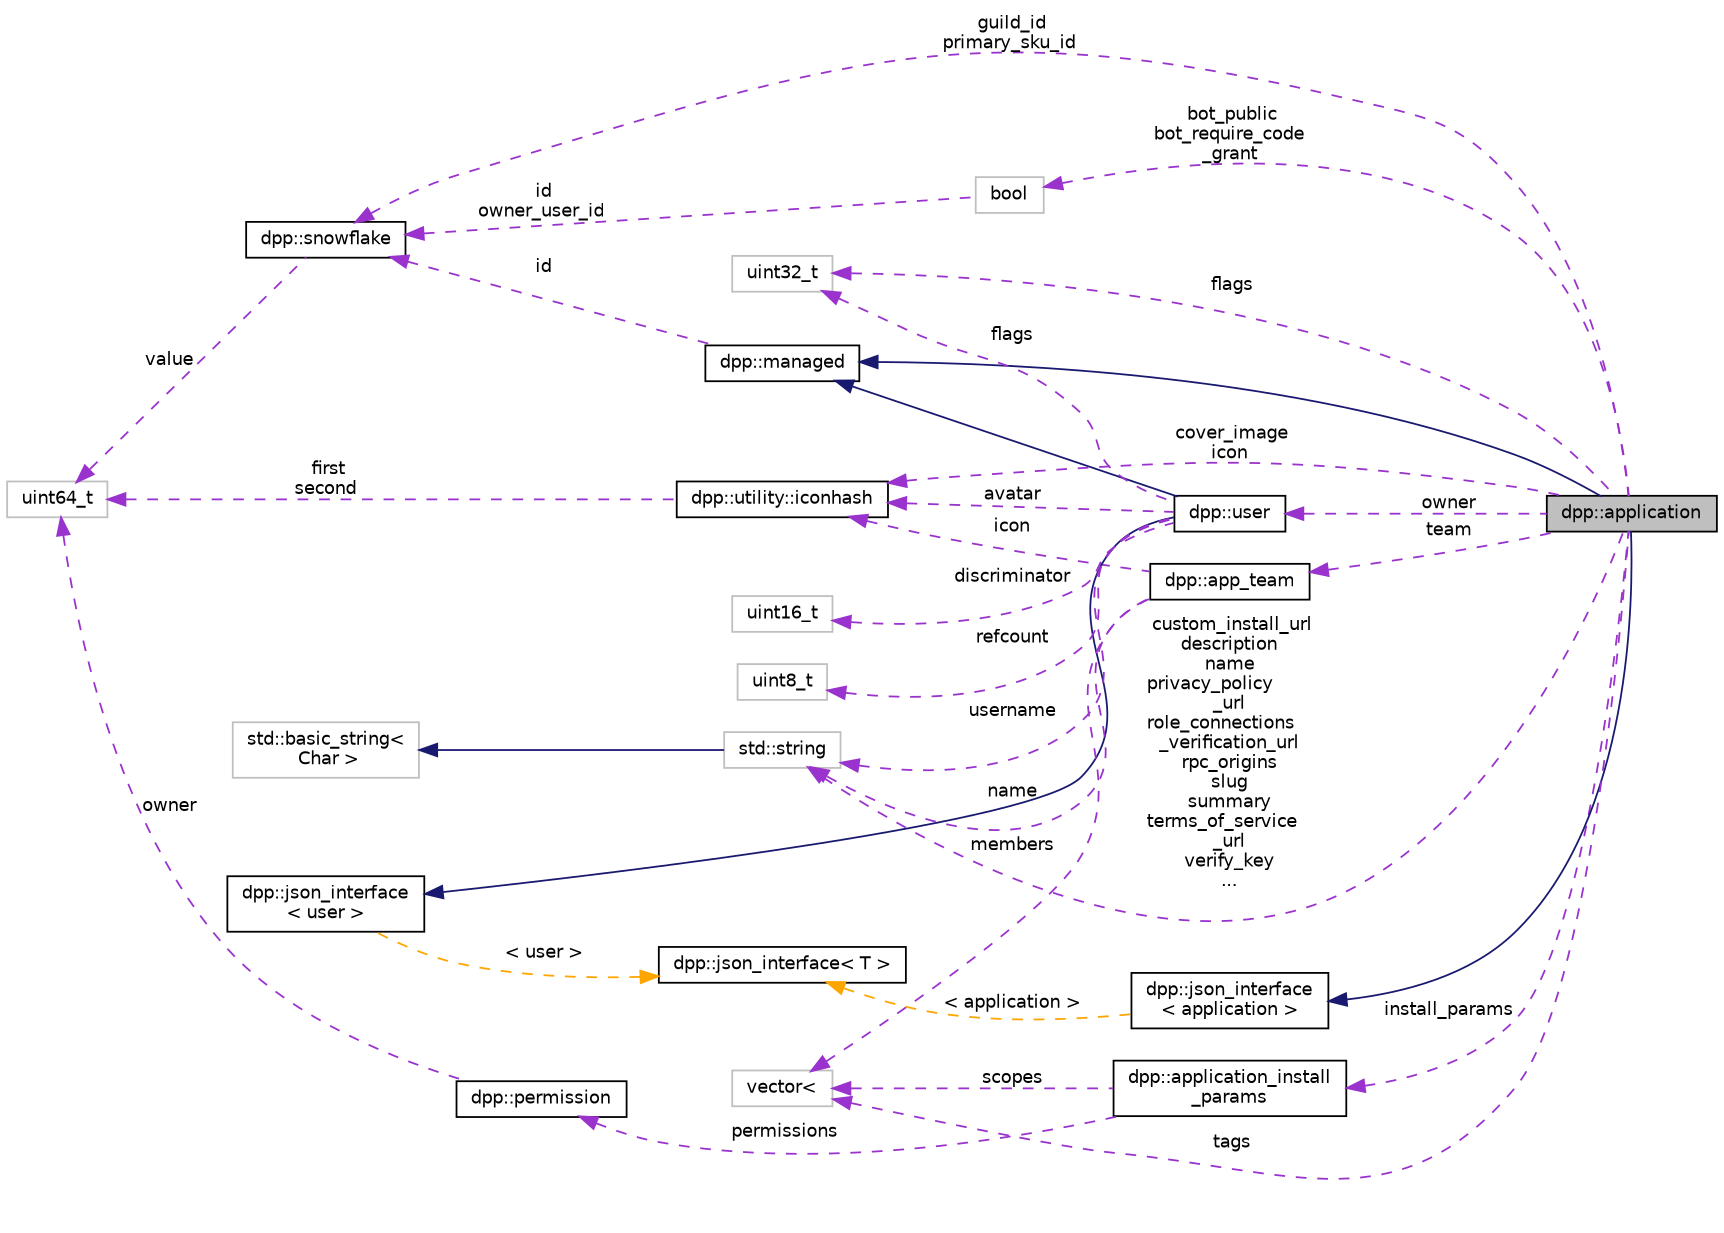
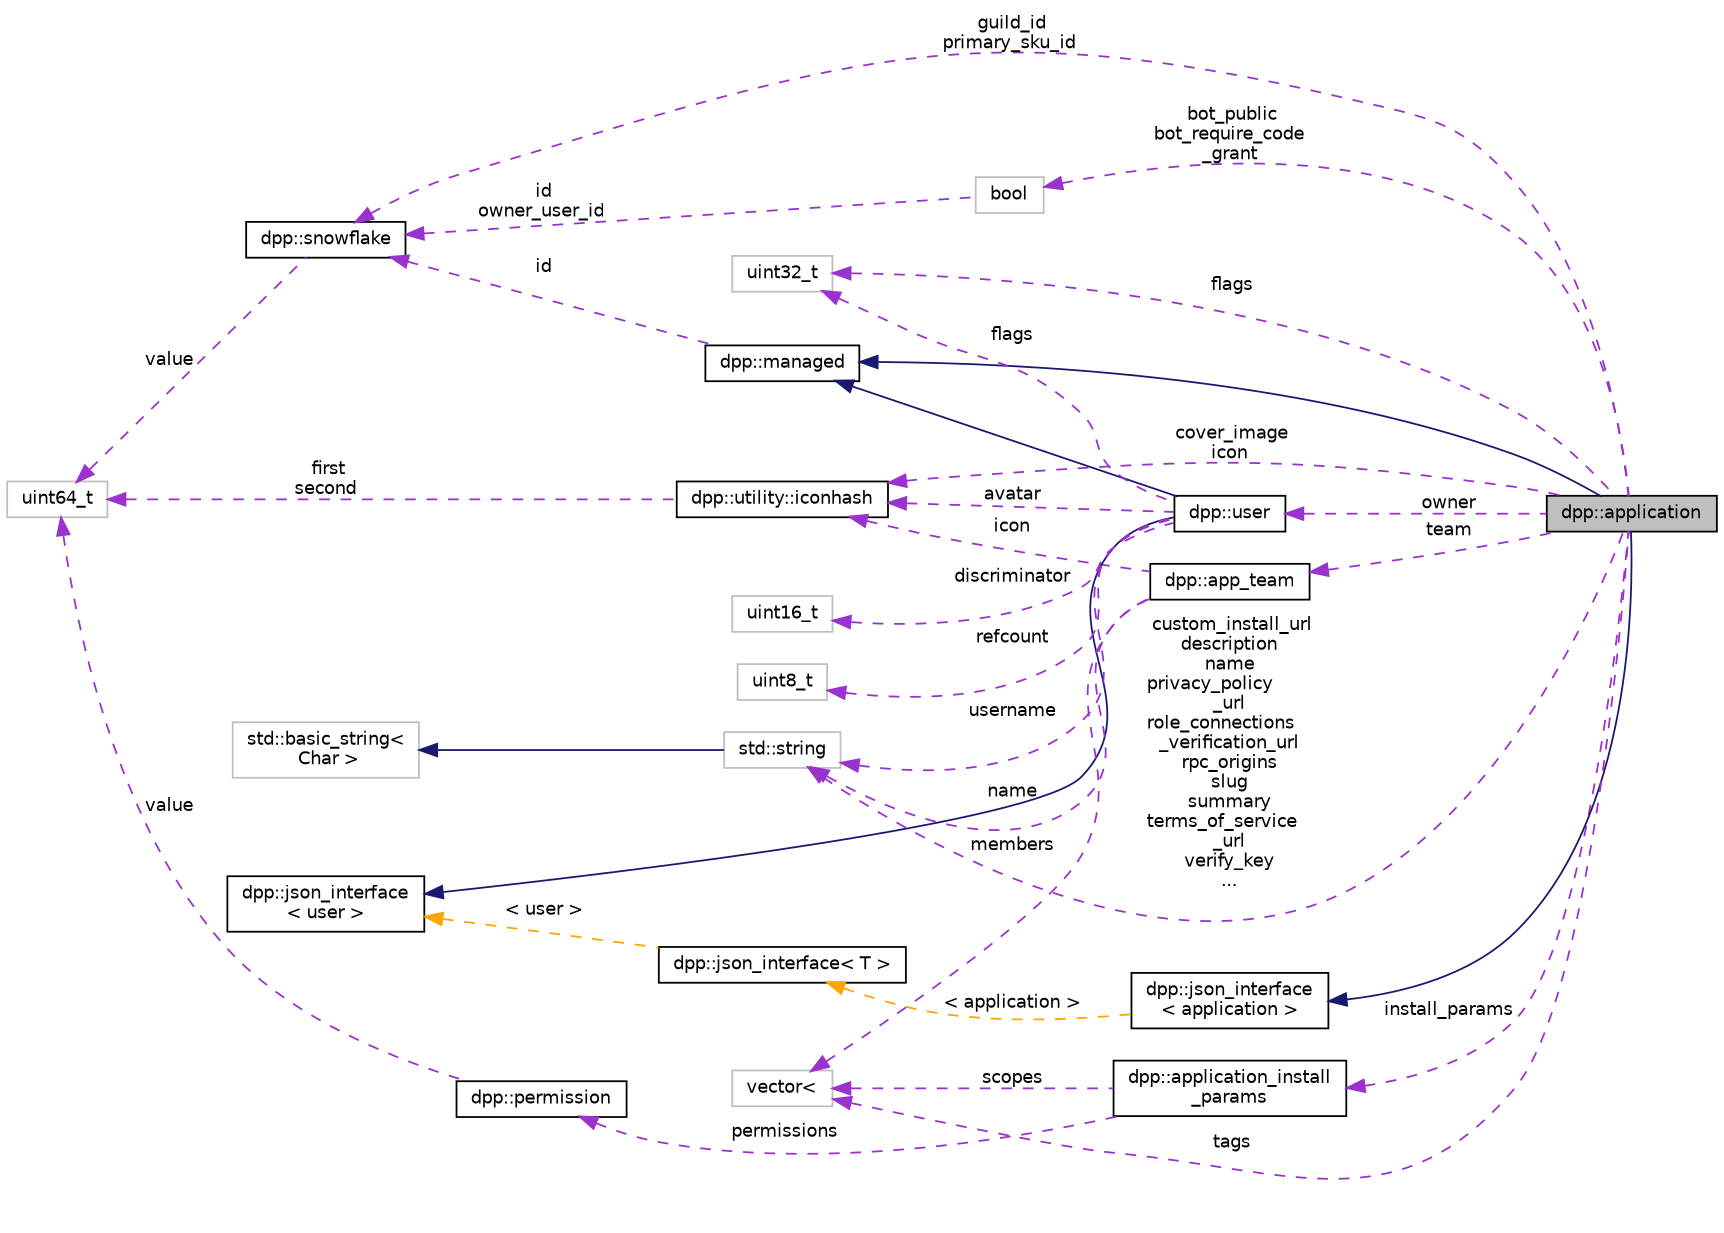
(167, 806) -> (167, 806)
(504, 971) -> (551, 933)
